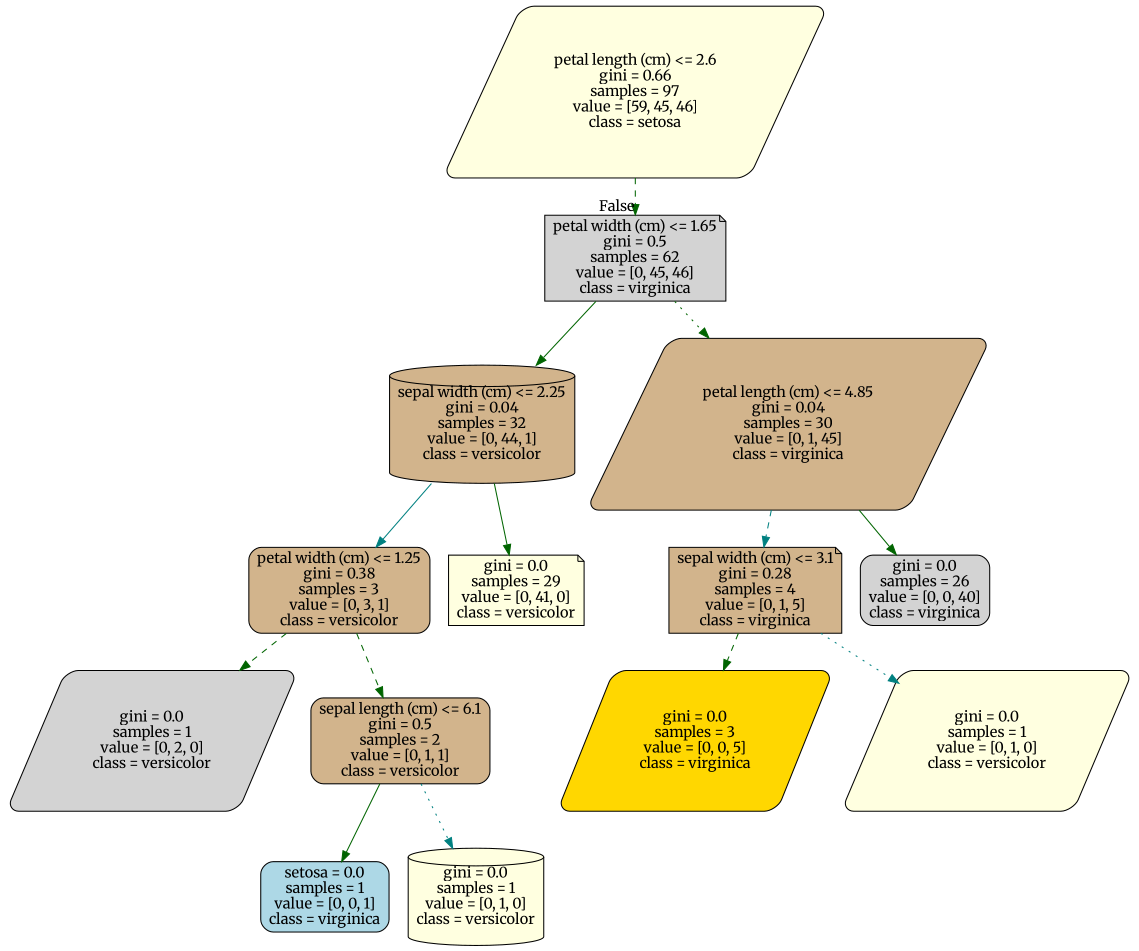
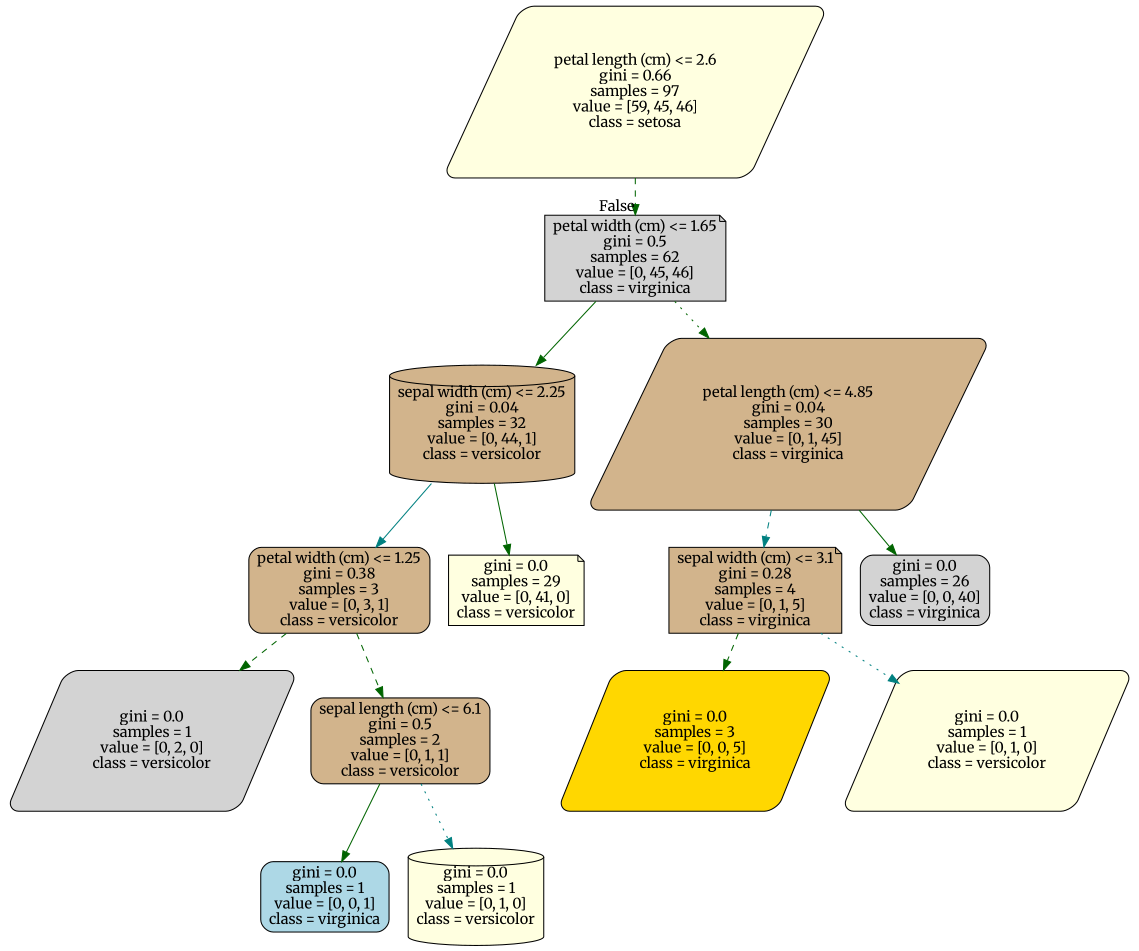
(325, 897) -> (325, 897)
